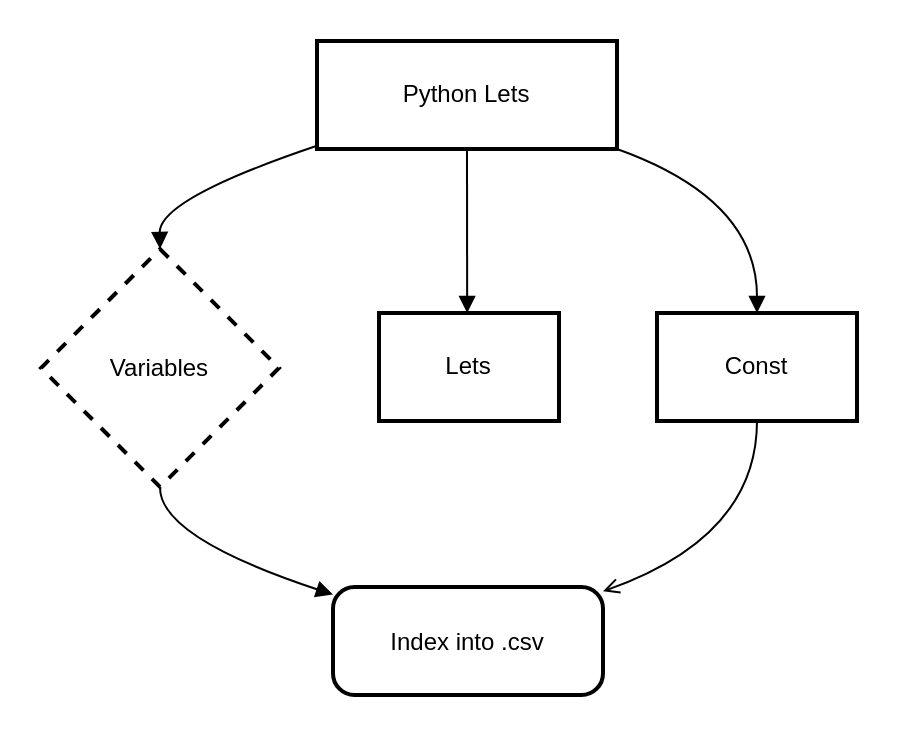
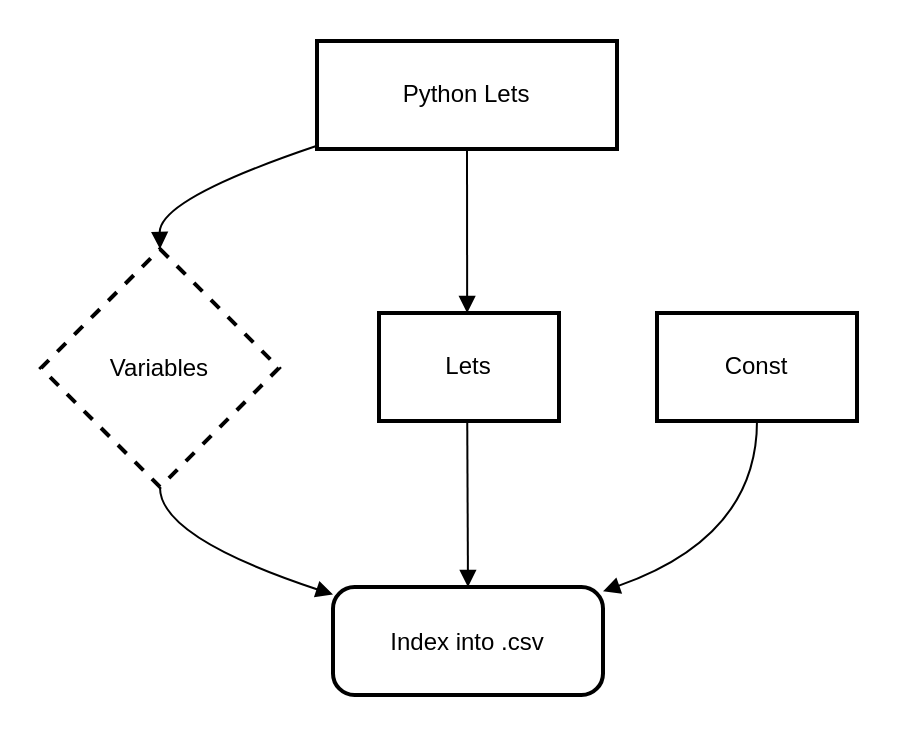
(711, 201) -> none
none -> (468, 496)
(615, 587) -> (620, 585)
